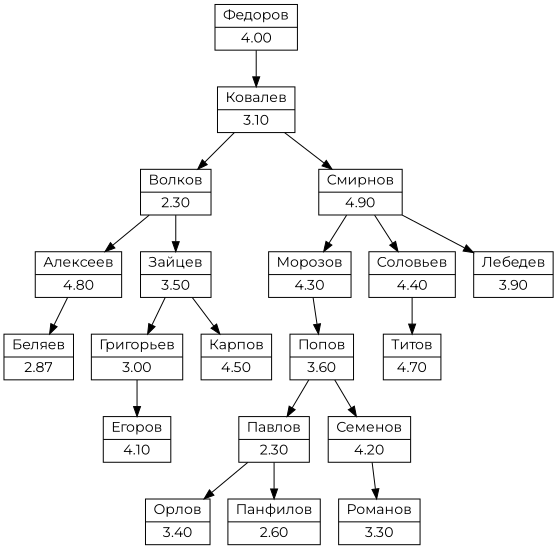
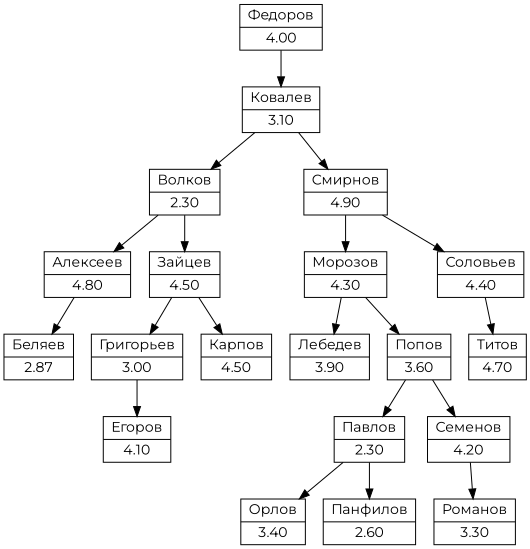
(433, 232) -> (339, 311)
(176, 286) -> (185, 286)
